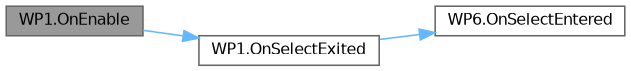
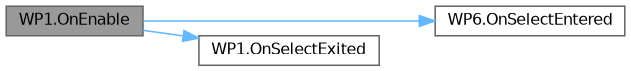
(400, 37) -> (281, 21)
